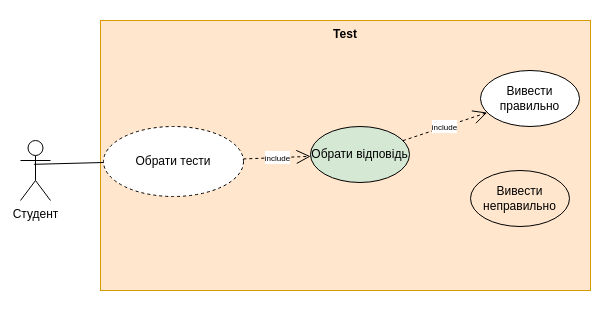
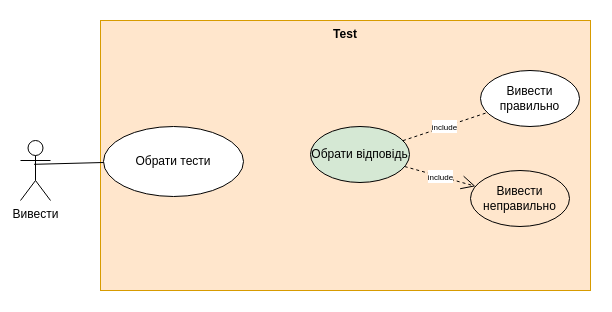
(481, 115) -> (482, 114)
(275, 158) -> none
(174, 162) -> (174, 162)
none -> (439, 176)
(36, 215) -> (36, 215)
